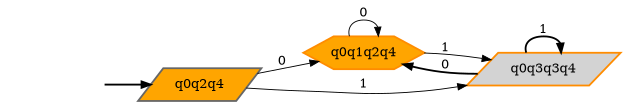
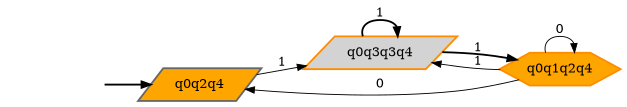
(446, 65) -> (478, 48)
(284, 68) -> (387, 95)
